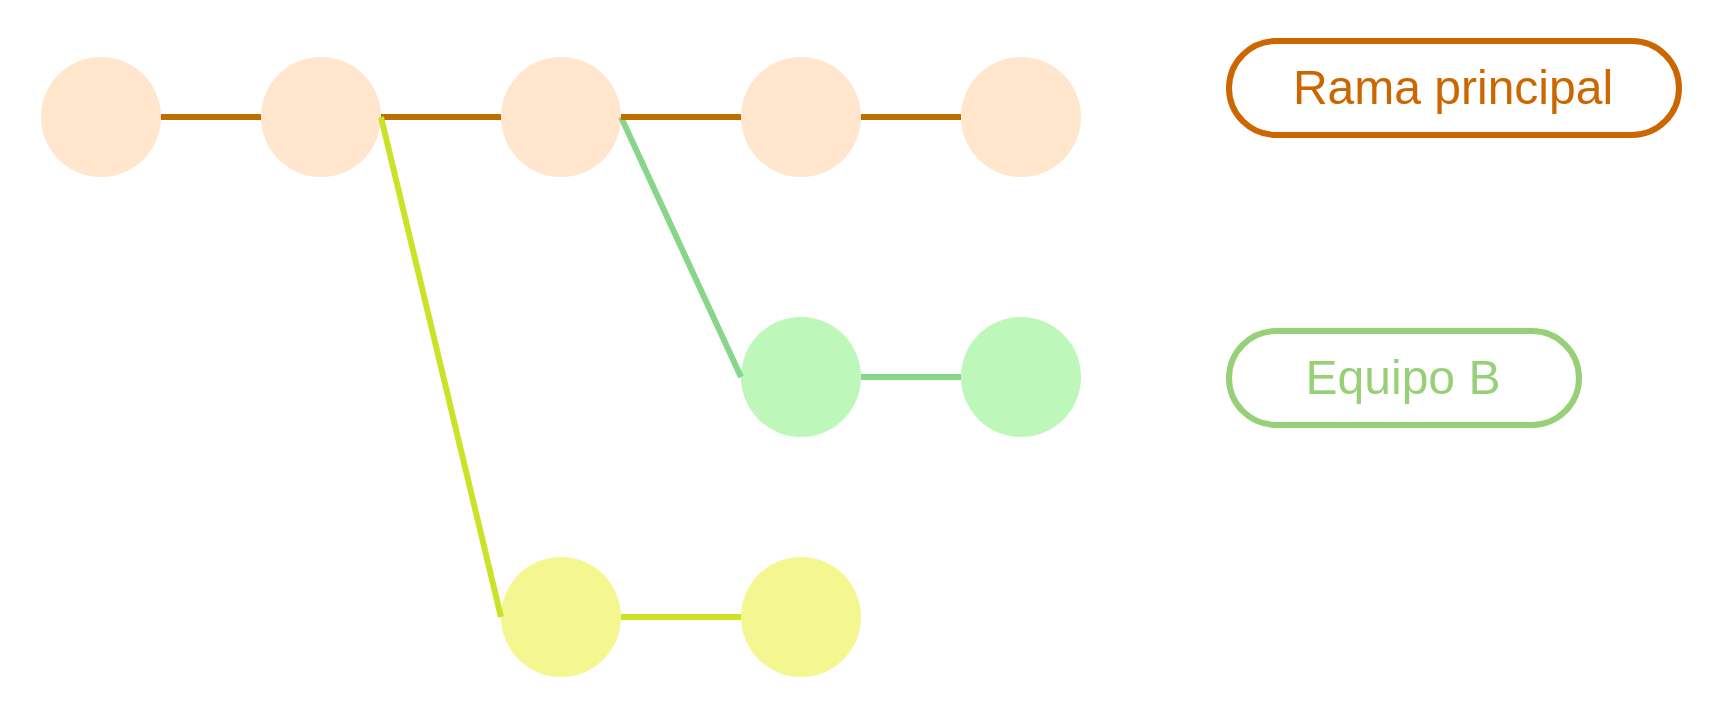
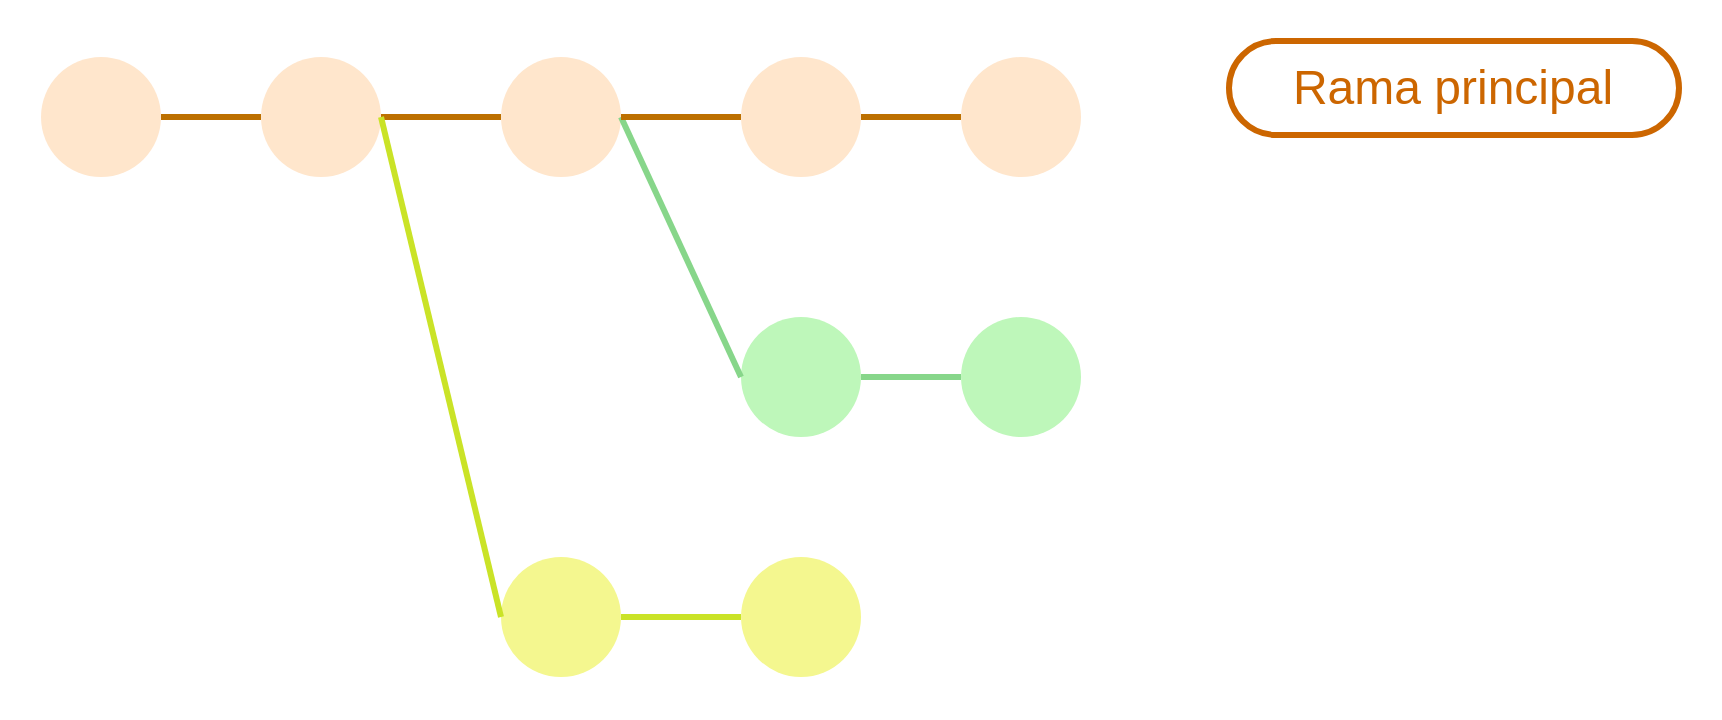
(1404, 378) -> none
